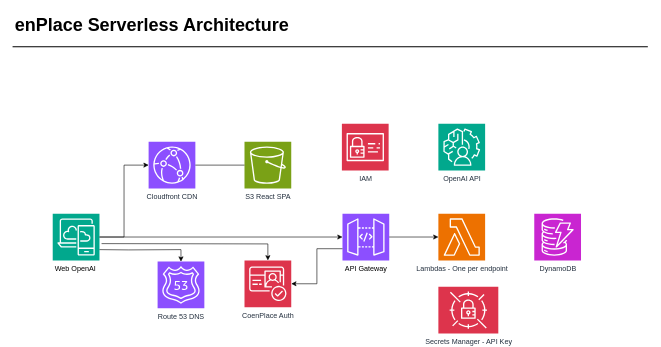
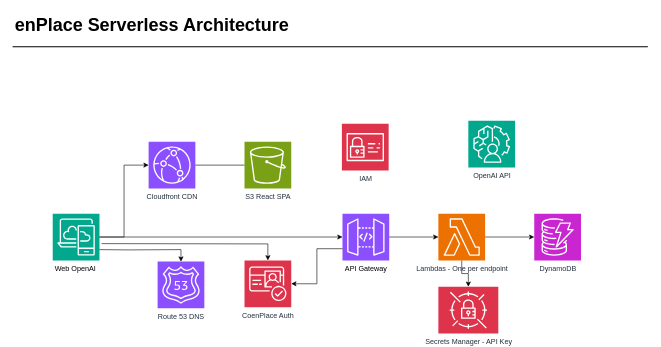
(462, 147) -> (492, 144)
none -> (529, 237)
none -> (469, 274)
